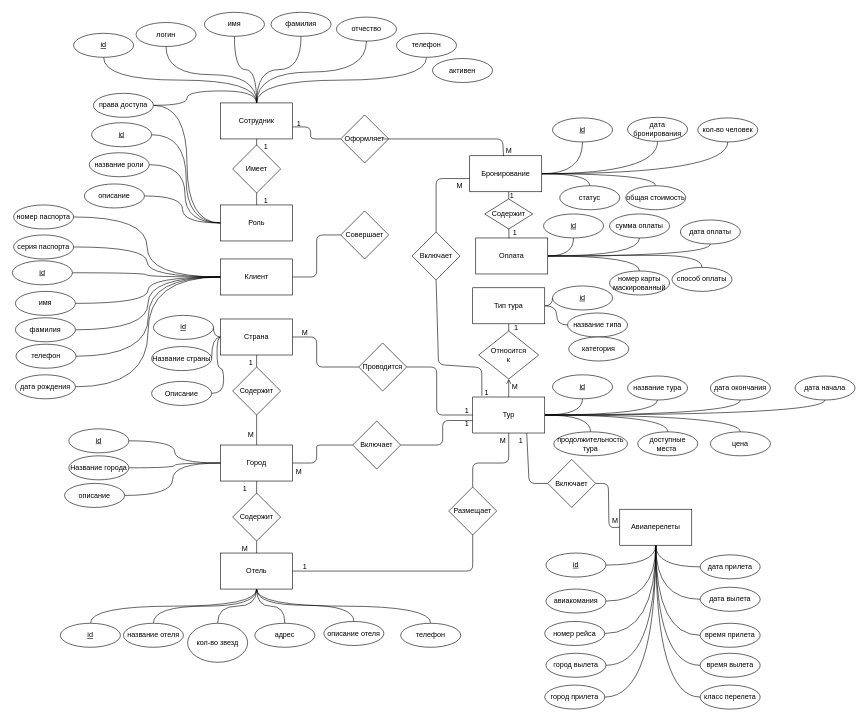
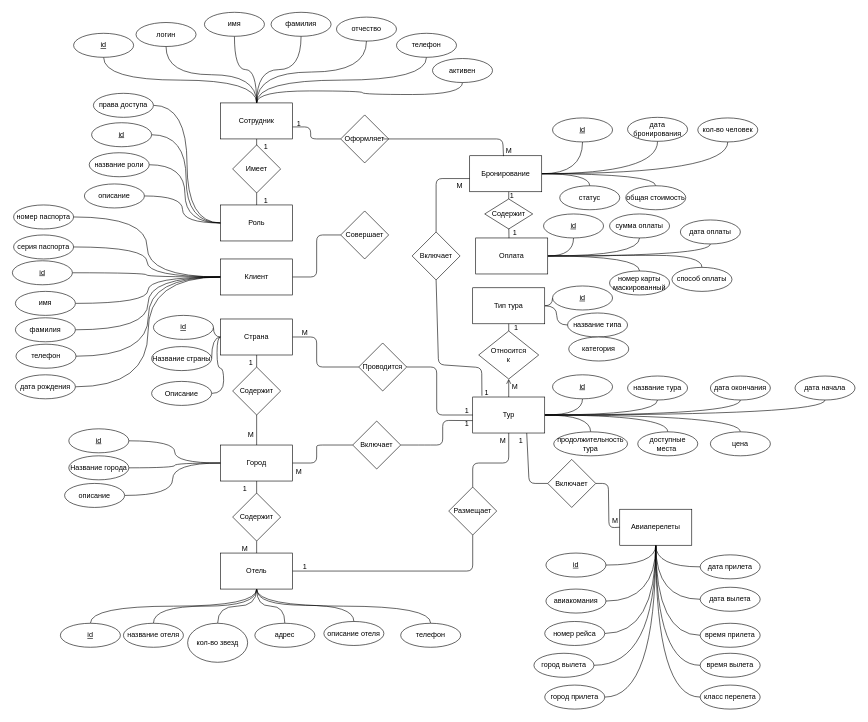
(207, 91) -> (362, 92)
(576, 665) -> (564, 665)
